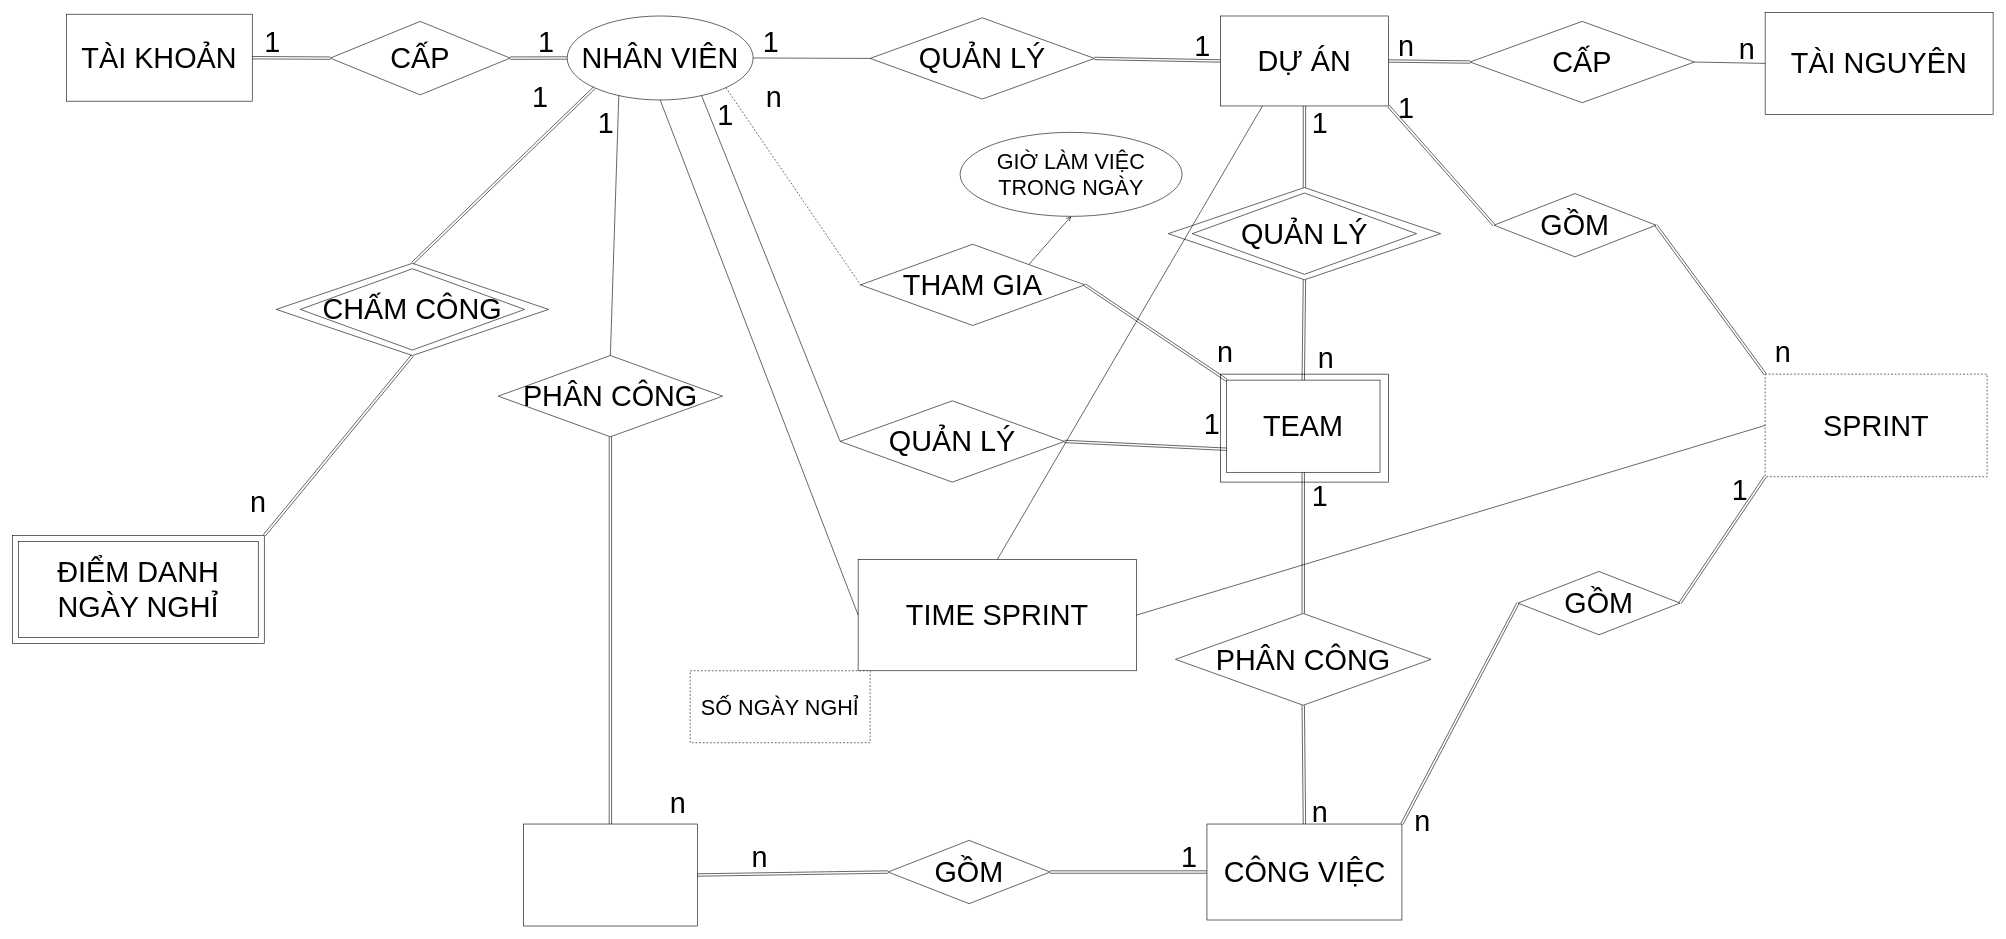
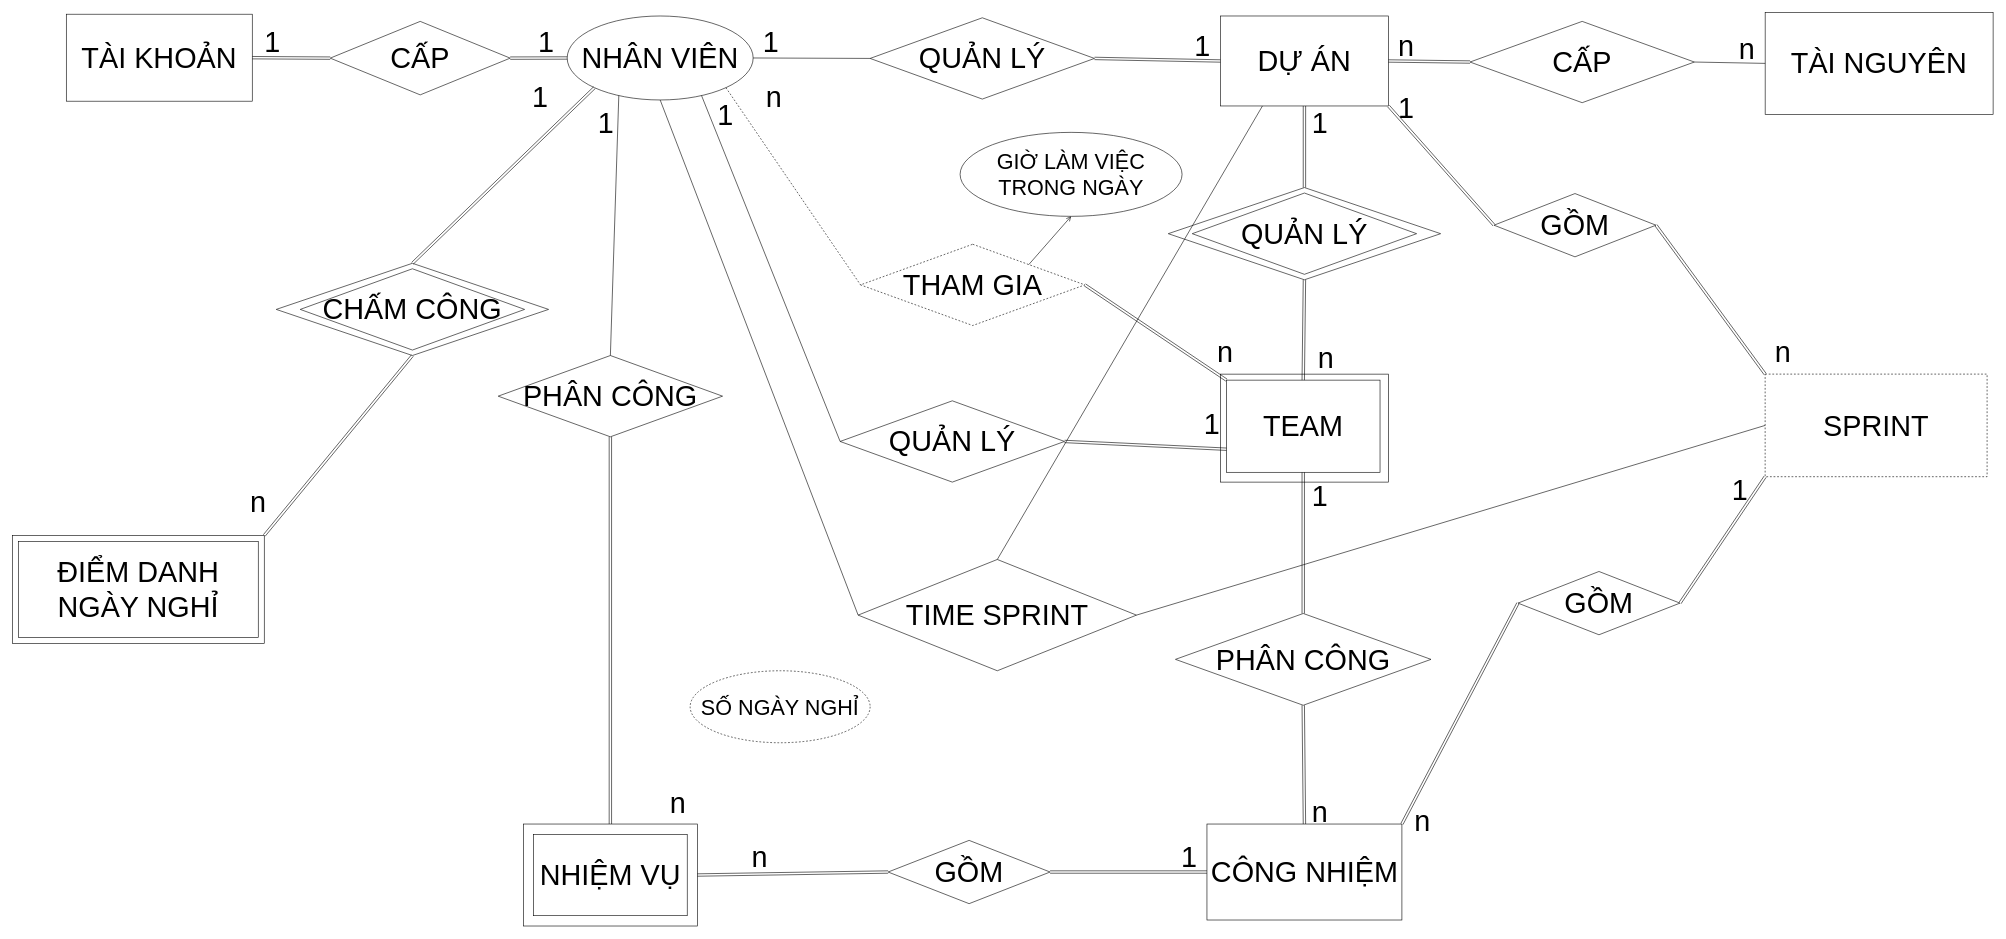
(973, 285) -> (973, 285)
(998, 615) -> (998, 615)
(780, 707) -> (780, 707)
(1305, 872) -> (1305, 872)
none -> (611, 875)
